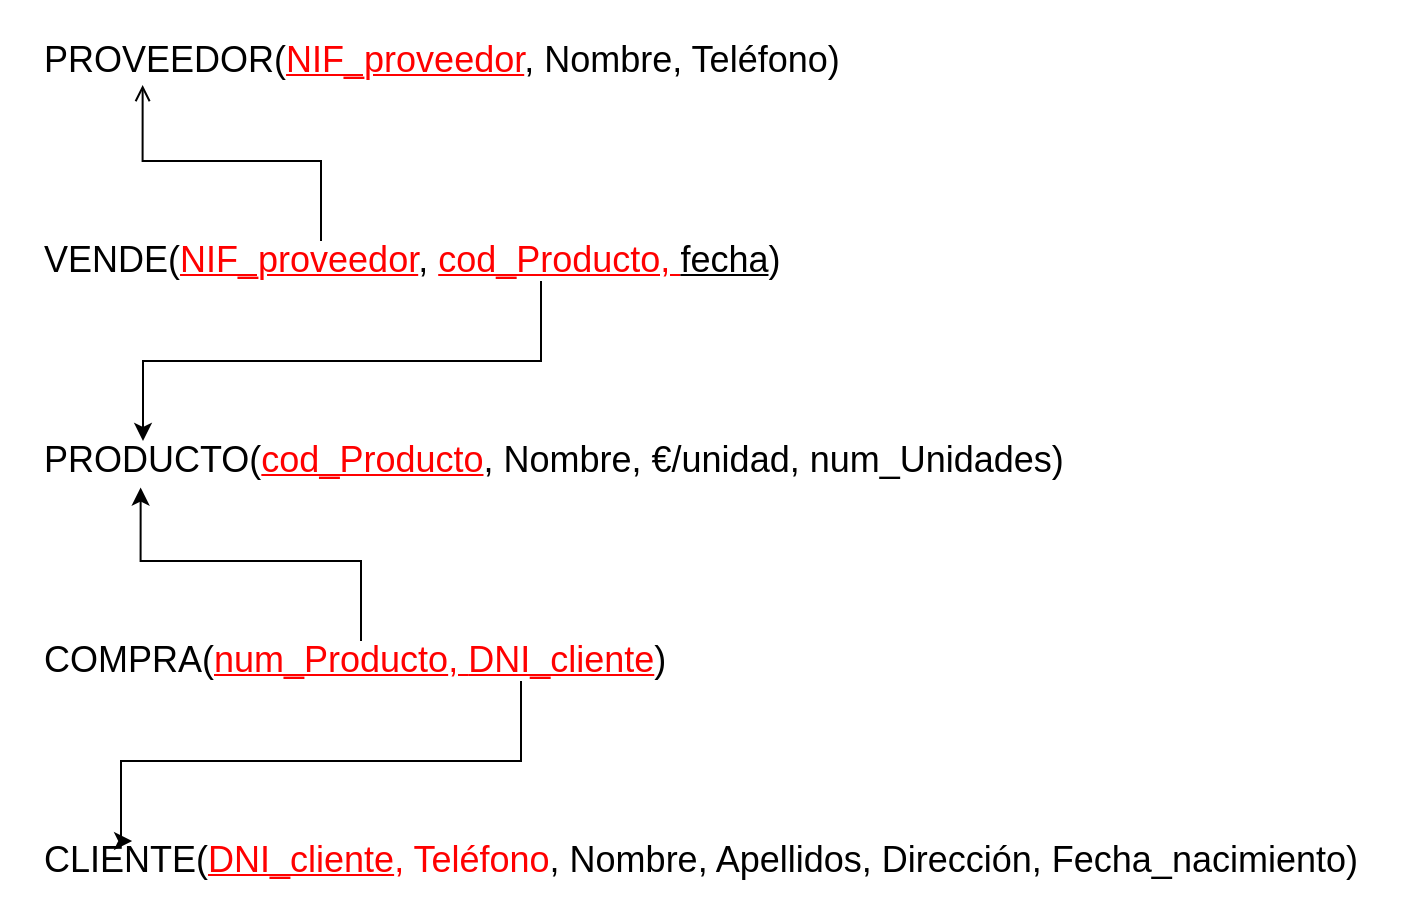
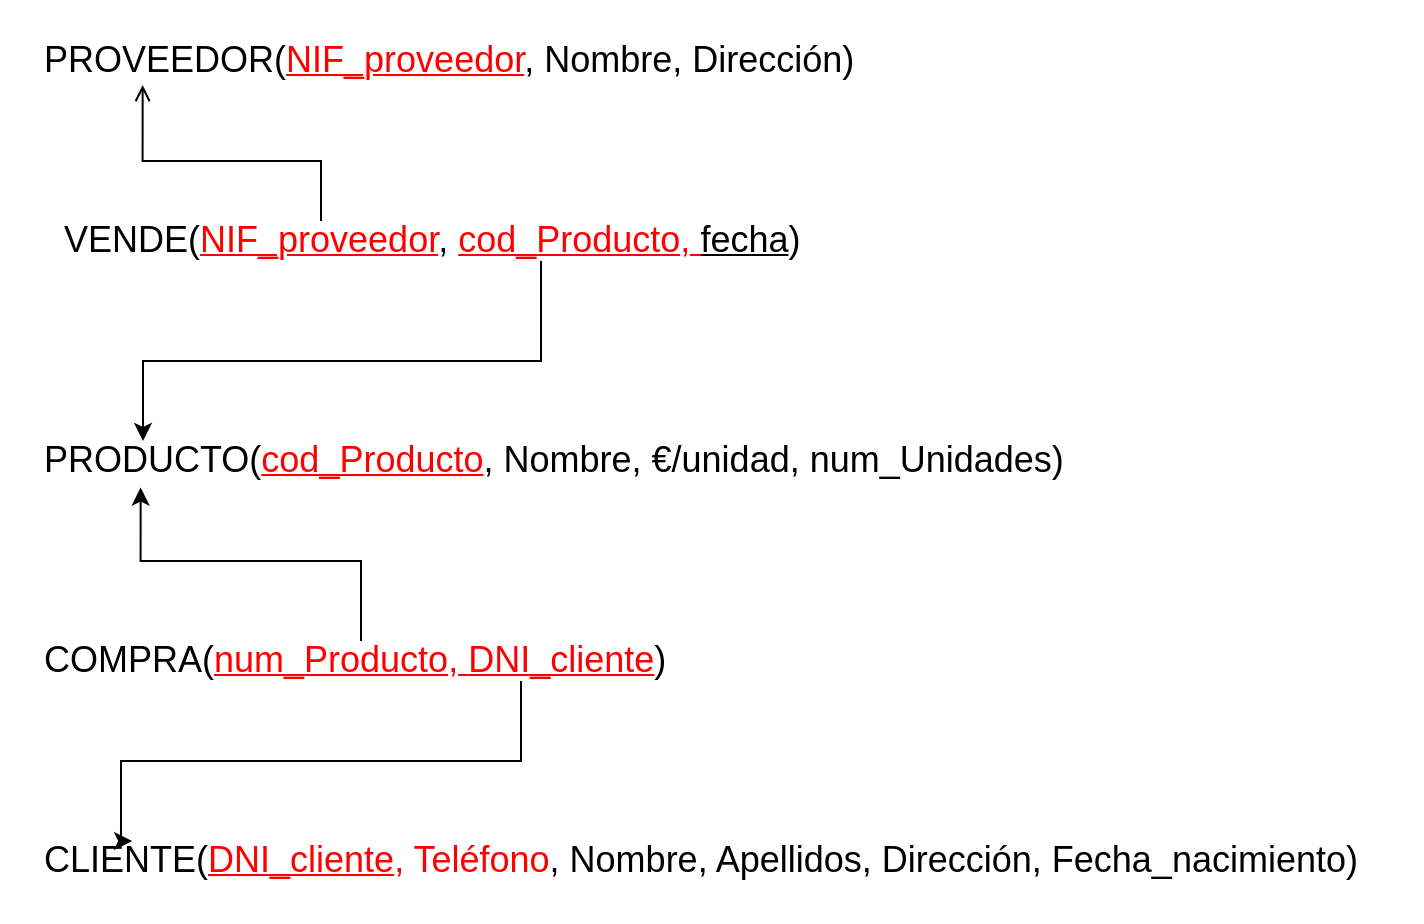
(312, 61) -> (315, 61)
(421, 261) -> (441, 241)
